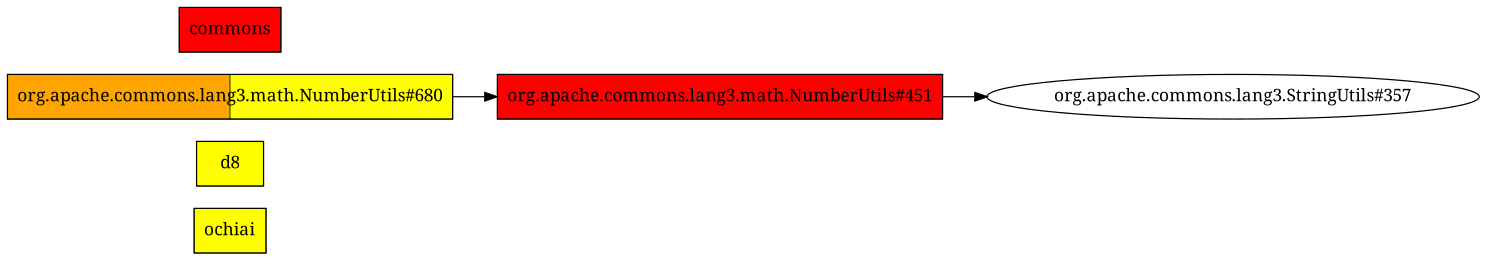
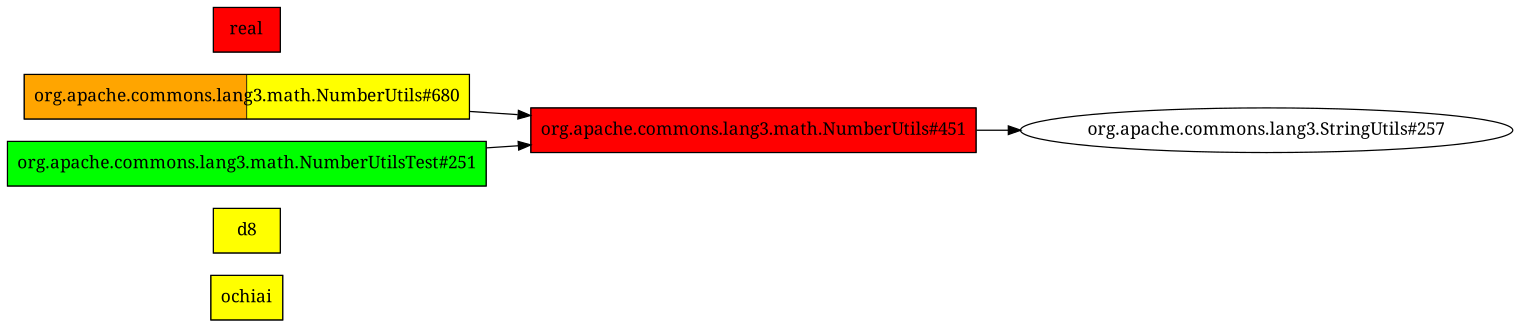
(230, 30) -> (247, 30)
(1233, 97) -> (1267, 130)
none -> (247, 164)
